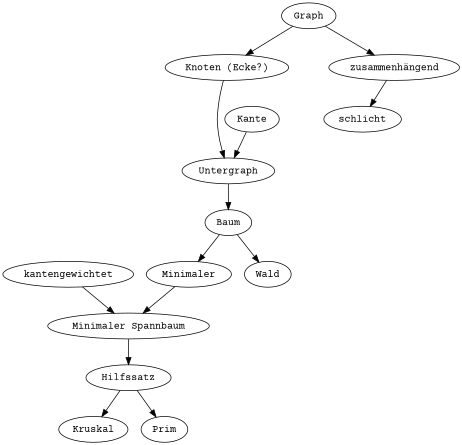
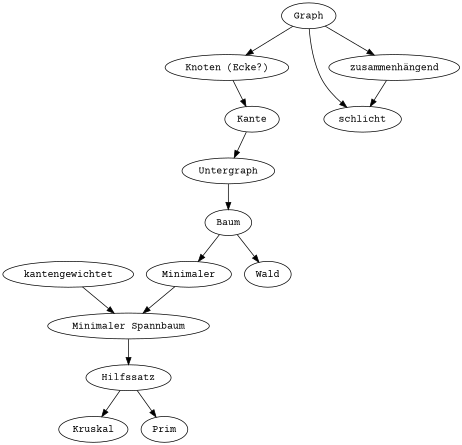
none -> (317, 69)
(217, 116) -> (238, 90)
